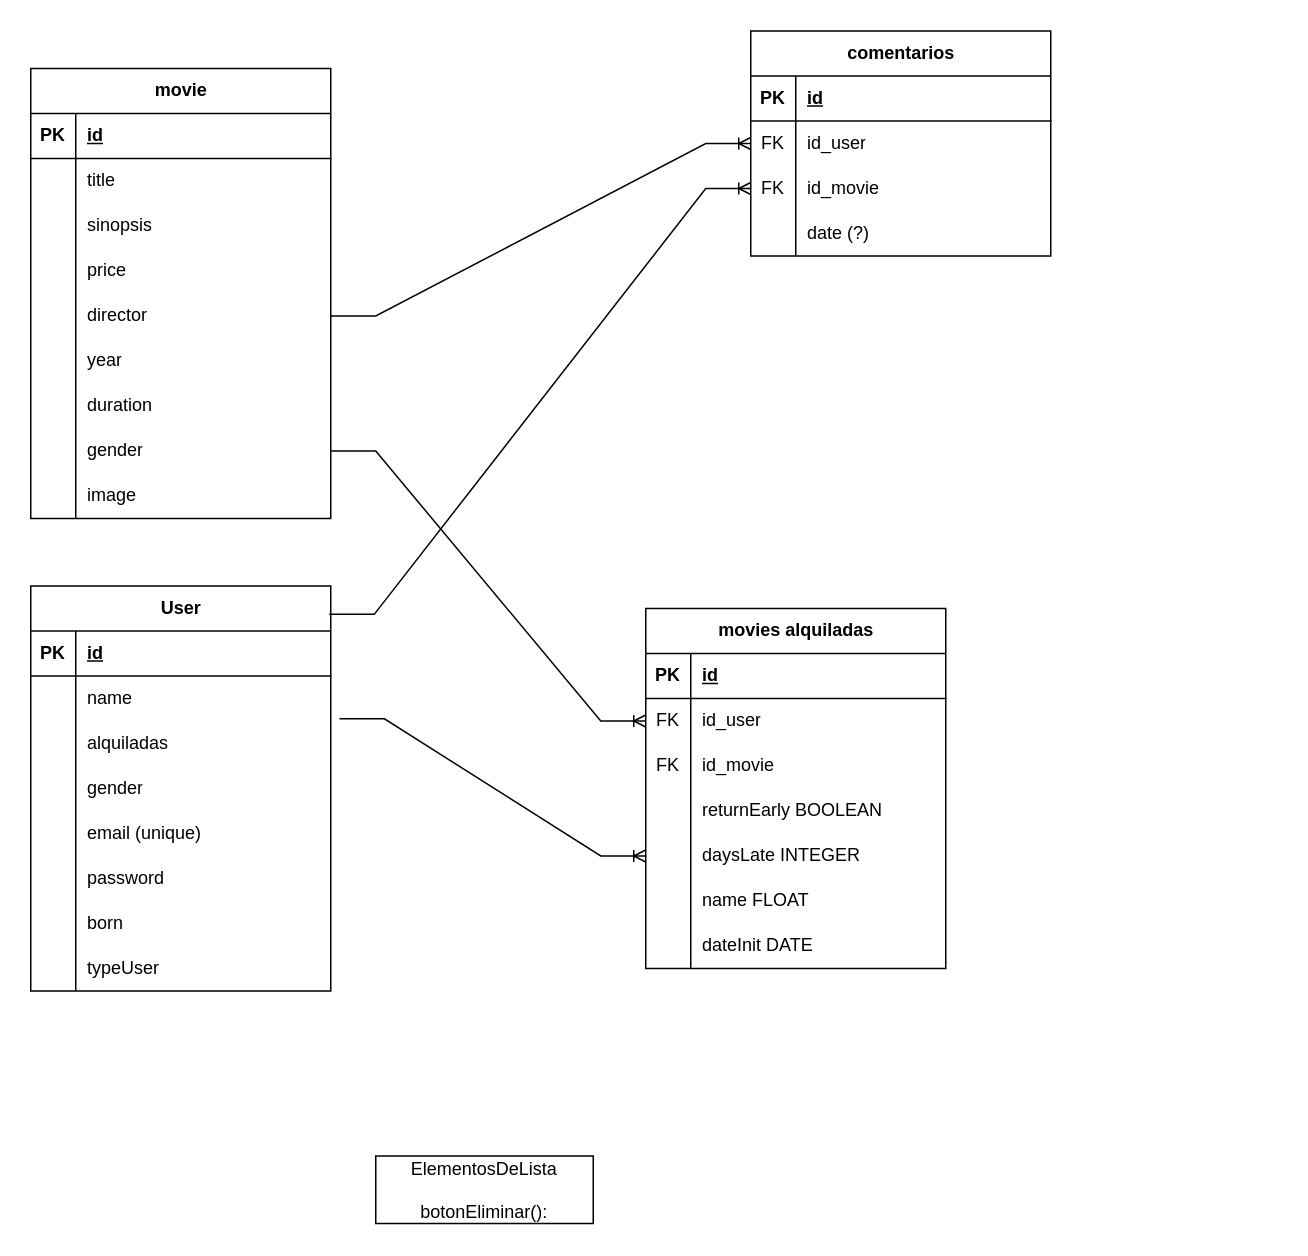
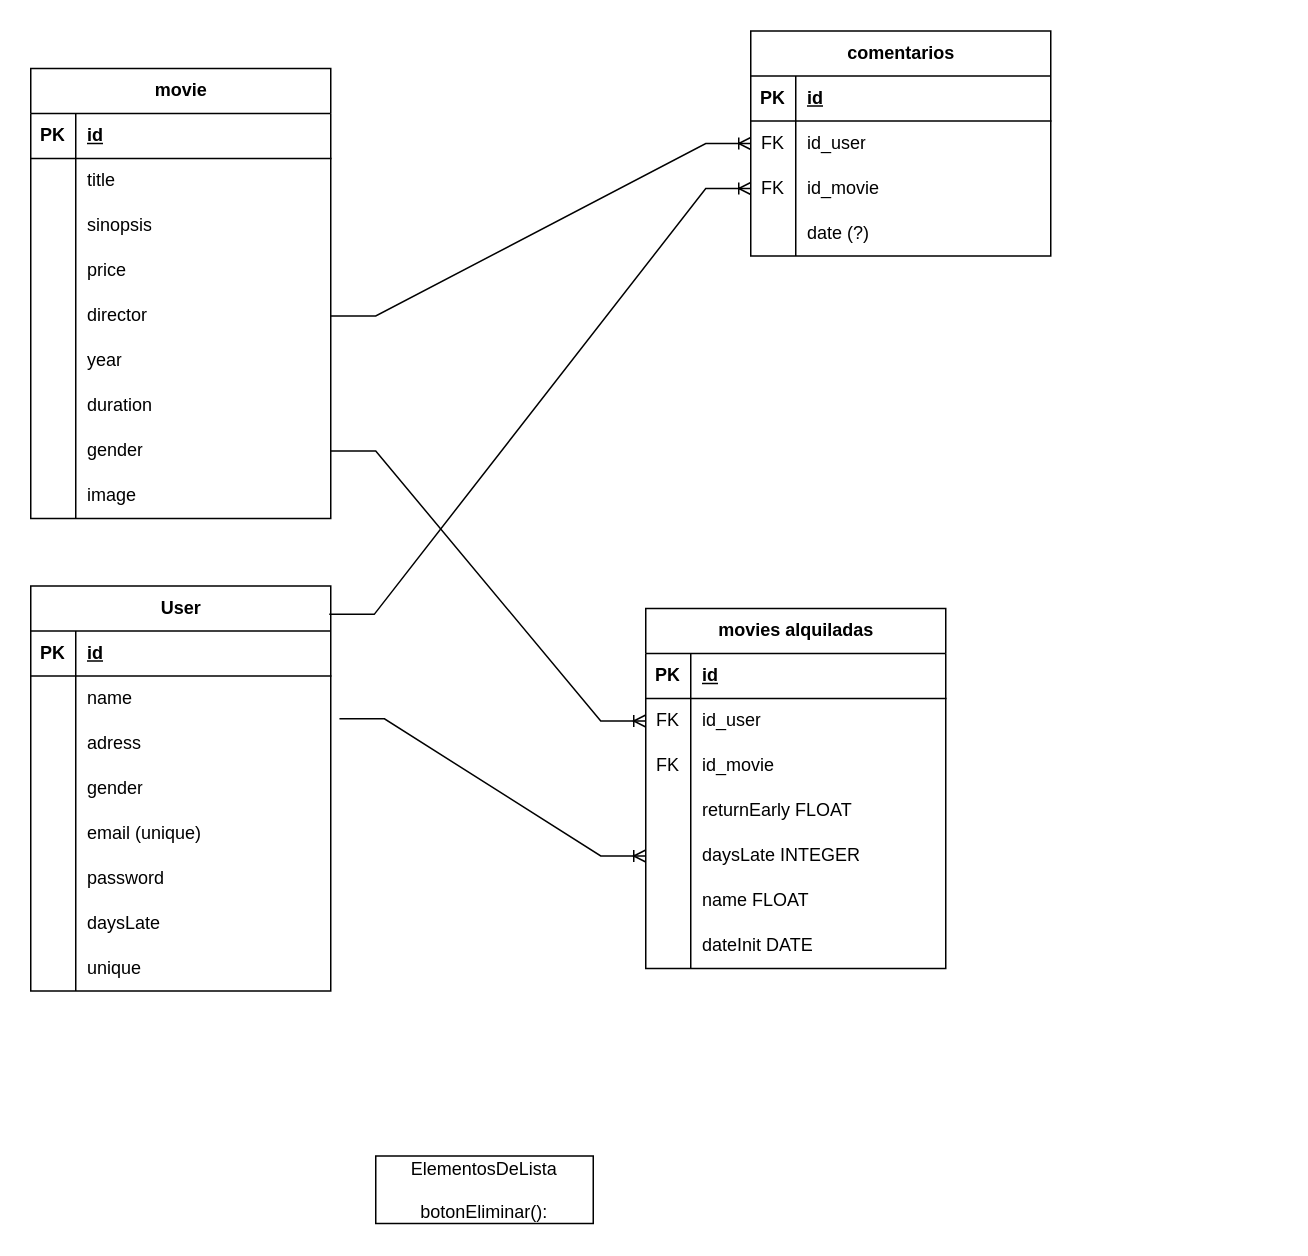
(131, 743) -> (118, 743)
(794, 811) -> (784, 811)
(108, 923) -> (128, 923)
(128, 968) -> (116, 968)
